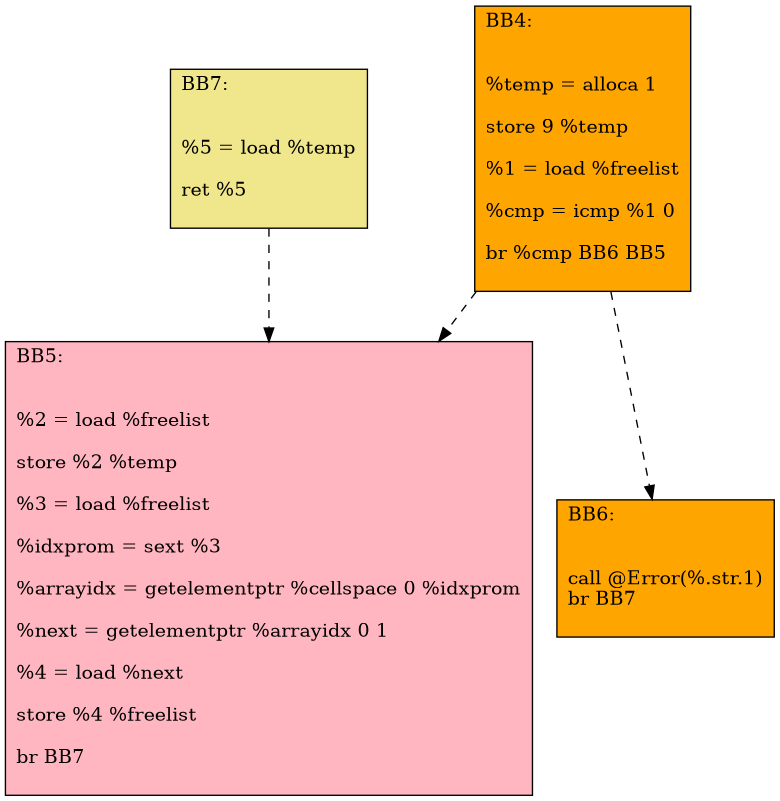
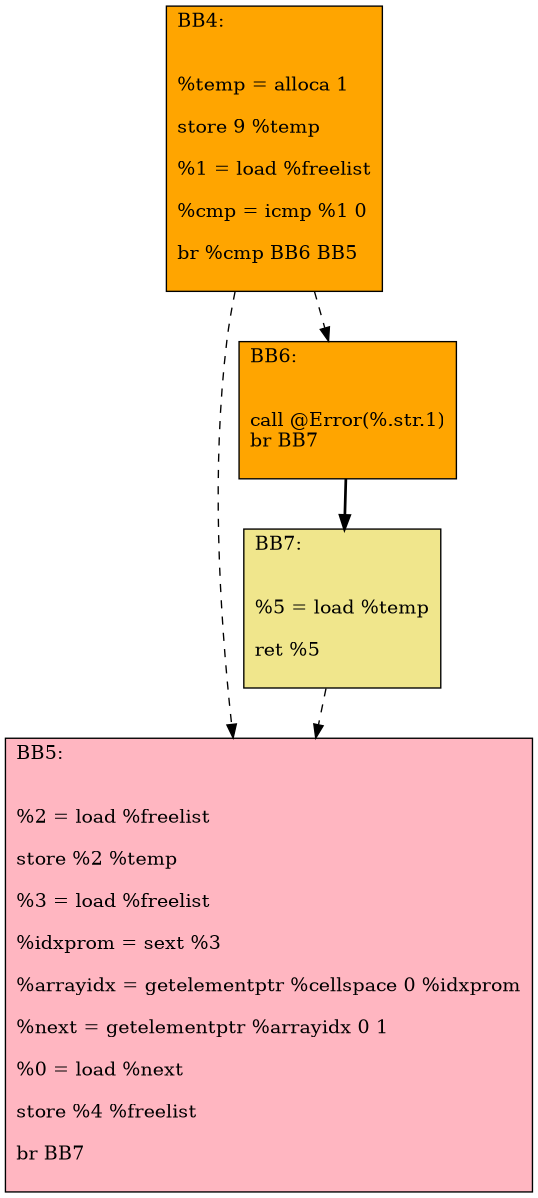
none -> (345, 497)
(101, 673) -> (101, 1070)
